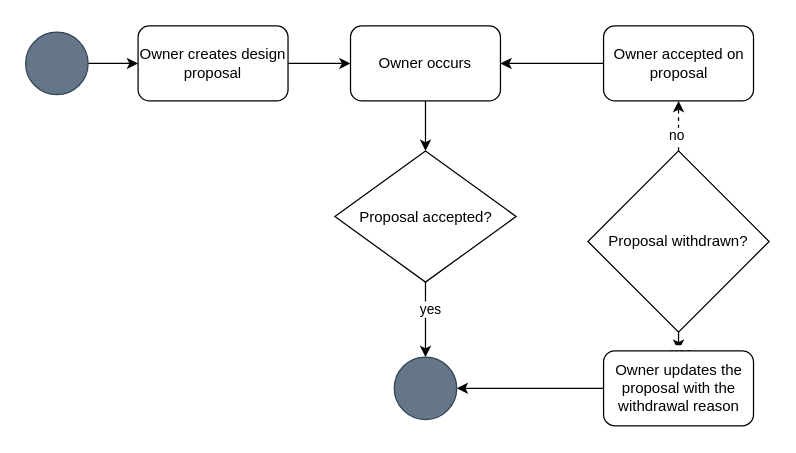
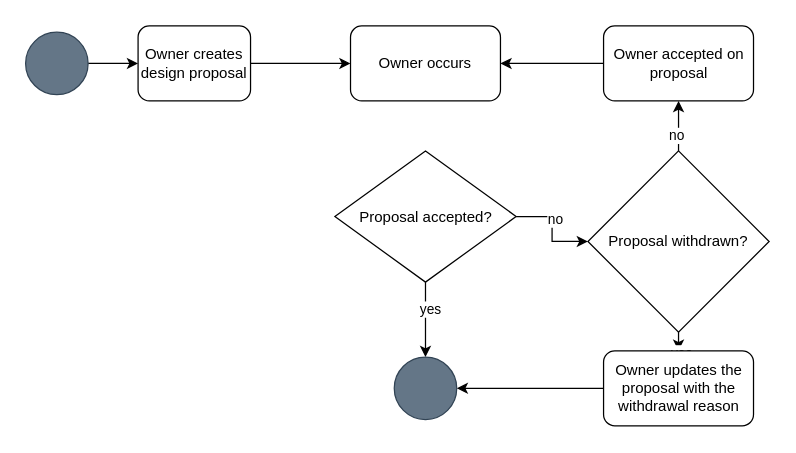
(213, 63) -> (194, 63)
(679, 119) -> (679, 119)
(426, 122) -> none
none -> (552, 224)
